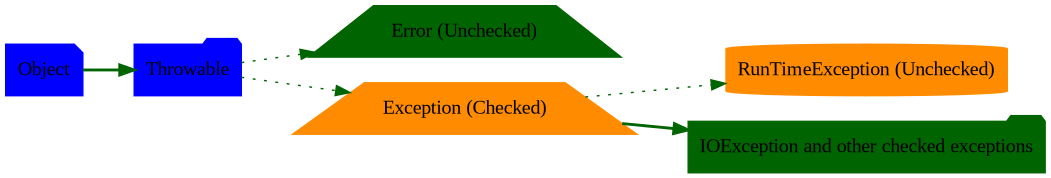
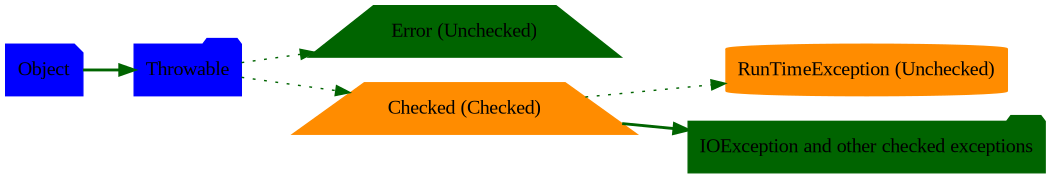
(465, 109) -> (465, 109)
